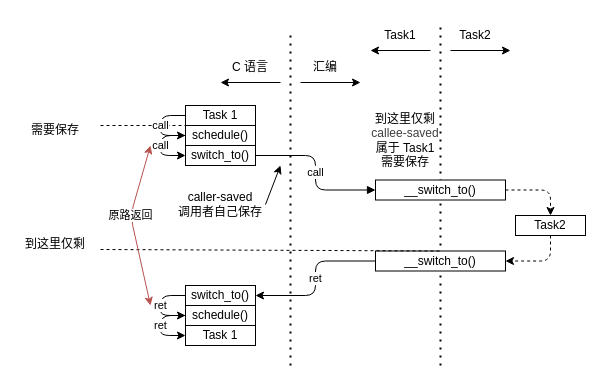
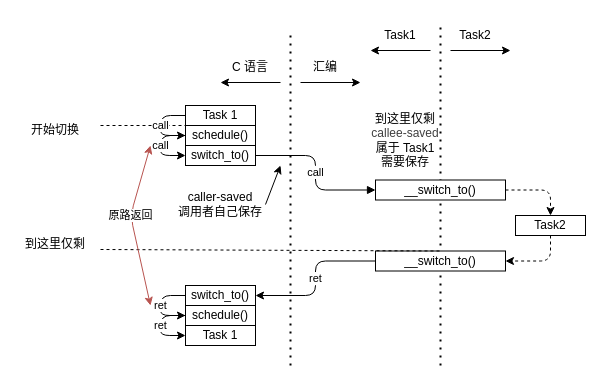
(56, 131) -> (56, 131)
